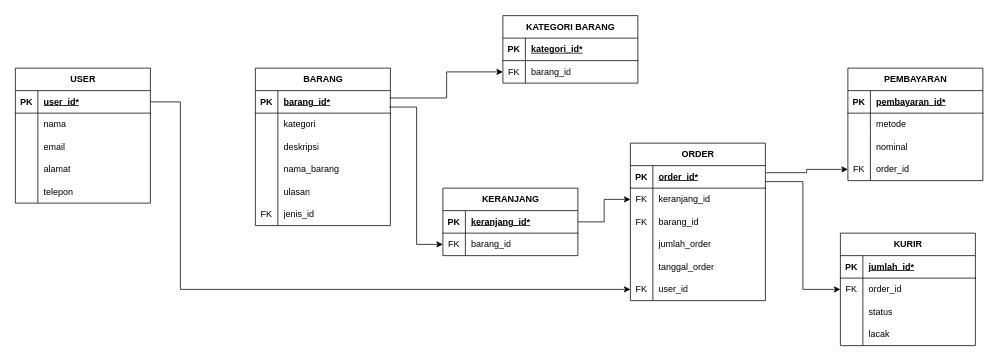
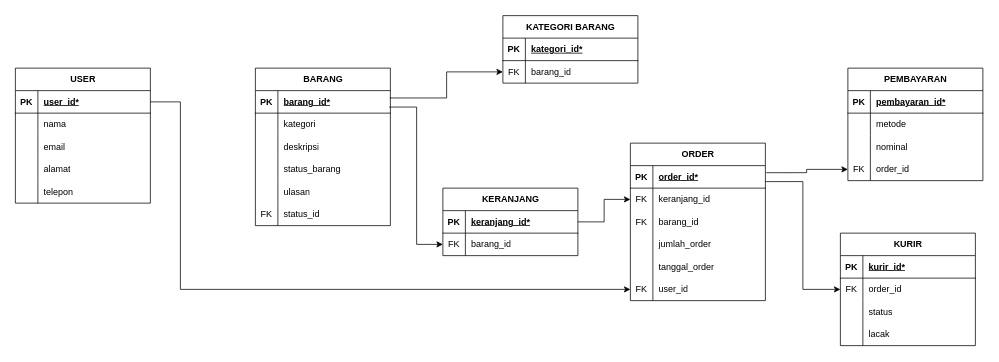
(312, 169) -> (317, 169)
(302, 214) -> (305, 214)
(892, 267) -> (889, 267)
